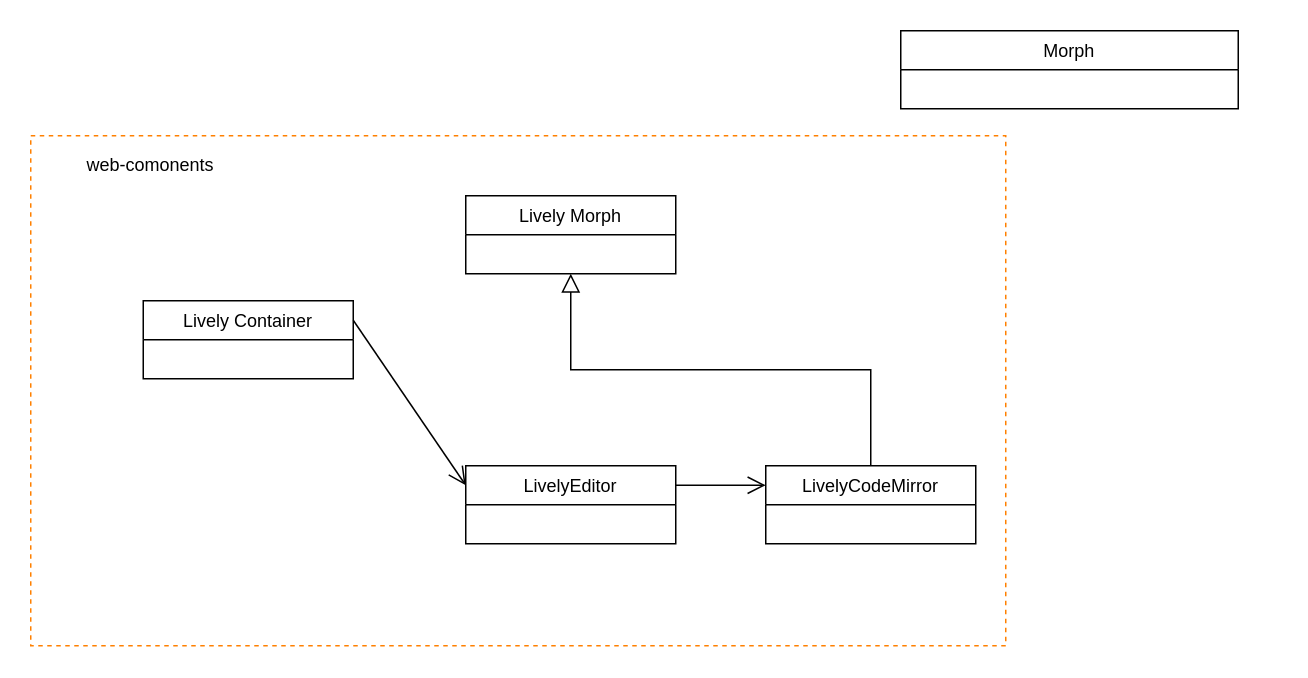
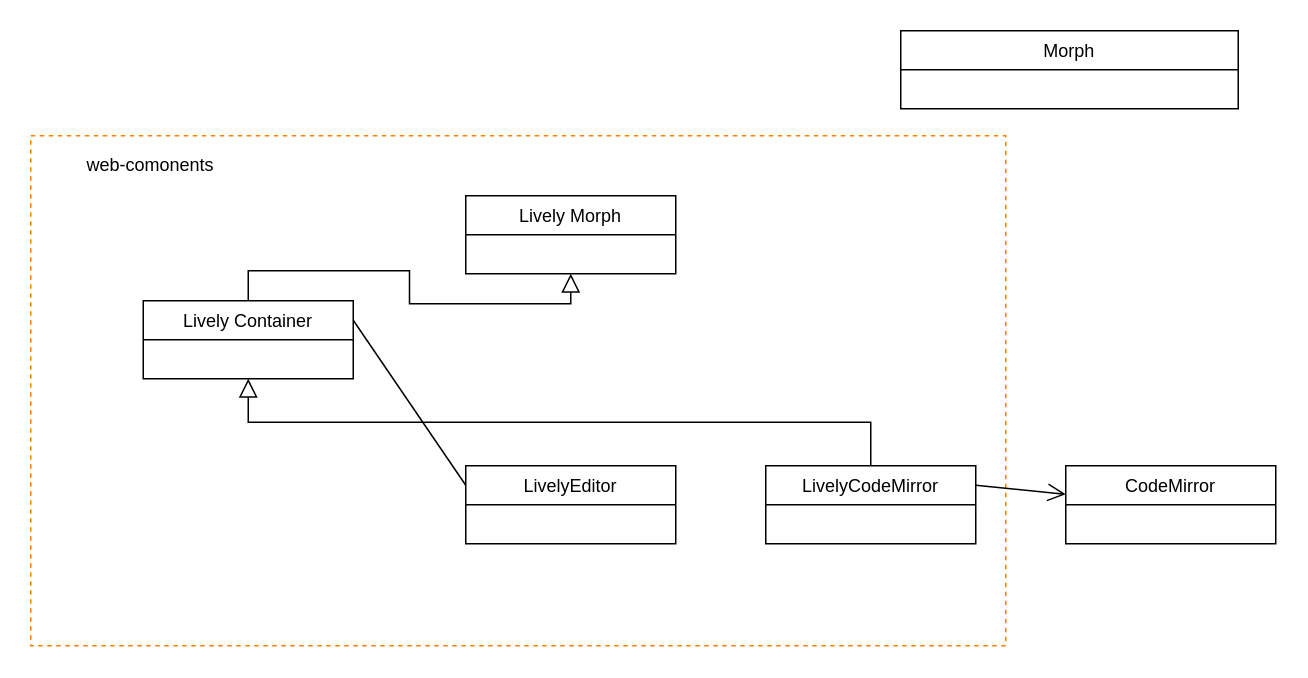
none -> (410, 272)
(716, 370) -> (548, 422)
(461, 478) -> (461, 479)
(720, 485) -> none
none -> (1020, 490)
none -> (1171, 505)
